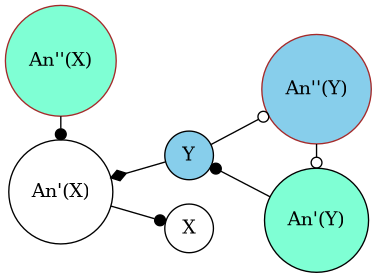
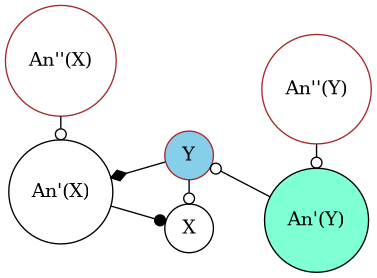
(61, 61) -> (61, 61)
(317, 89) -> (317, 89)
(61, 122) -> (61, 122)
(235, 132) -> (189, 186)
(189, 155) -> (189, 155)
(245, 184) -> (245, 184)
